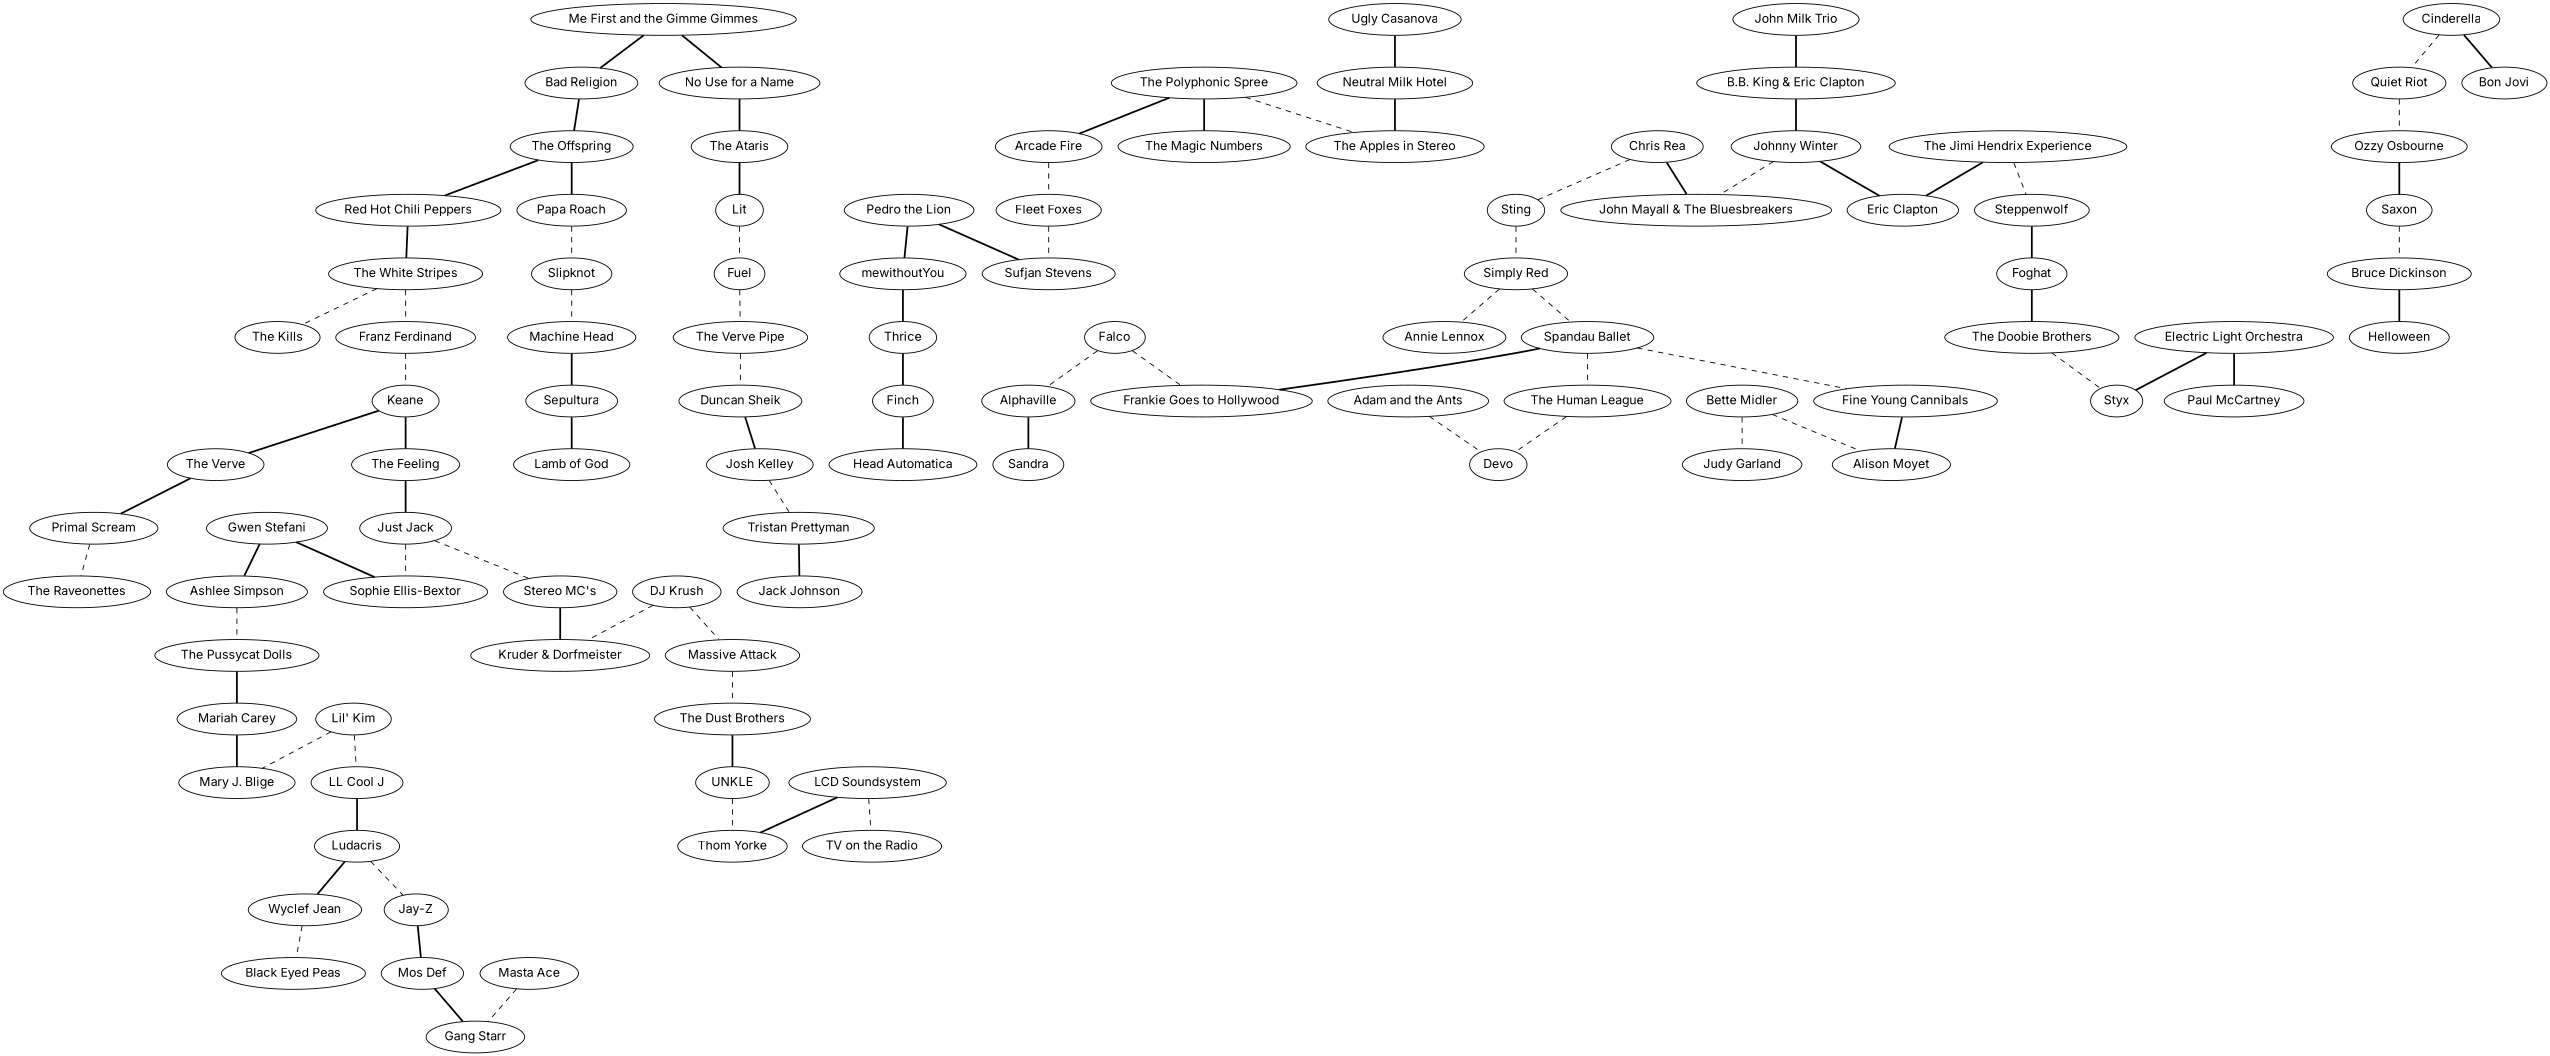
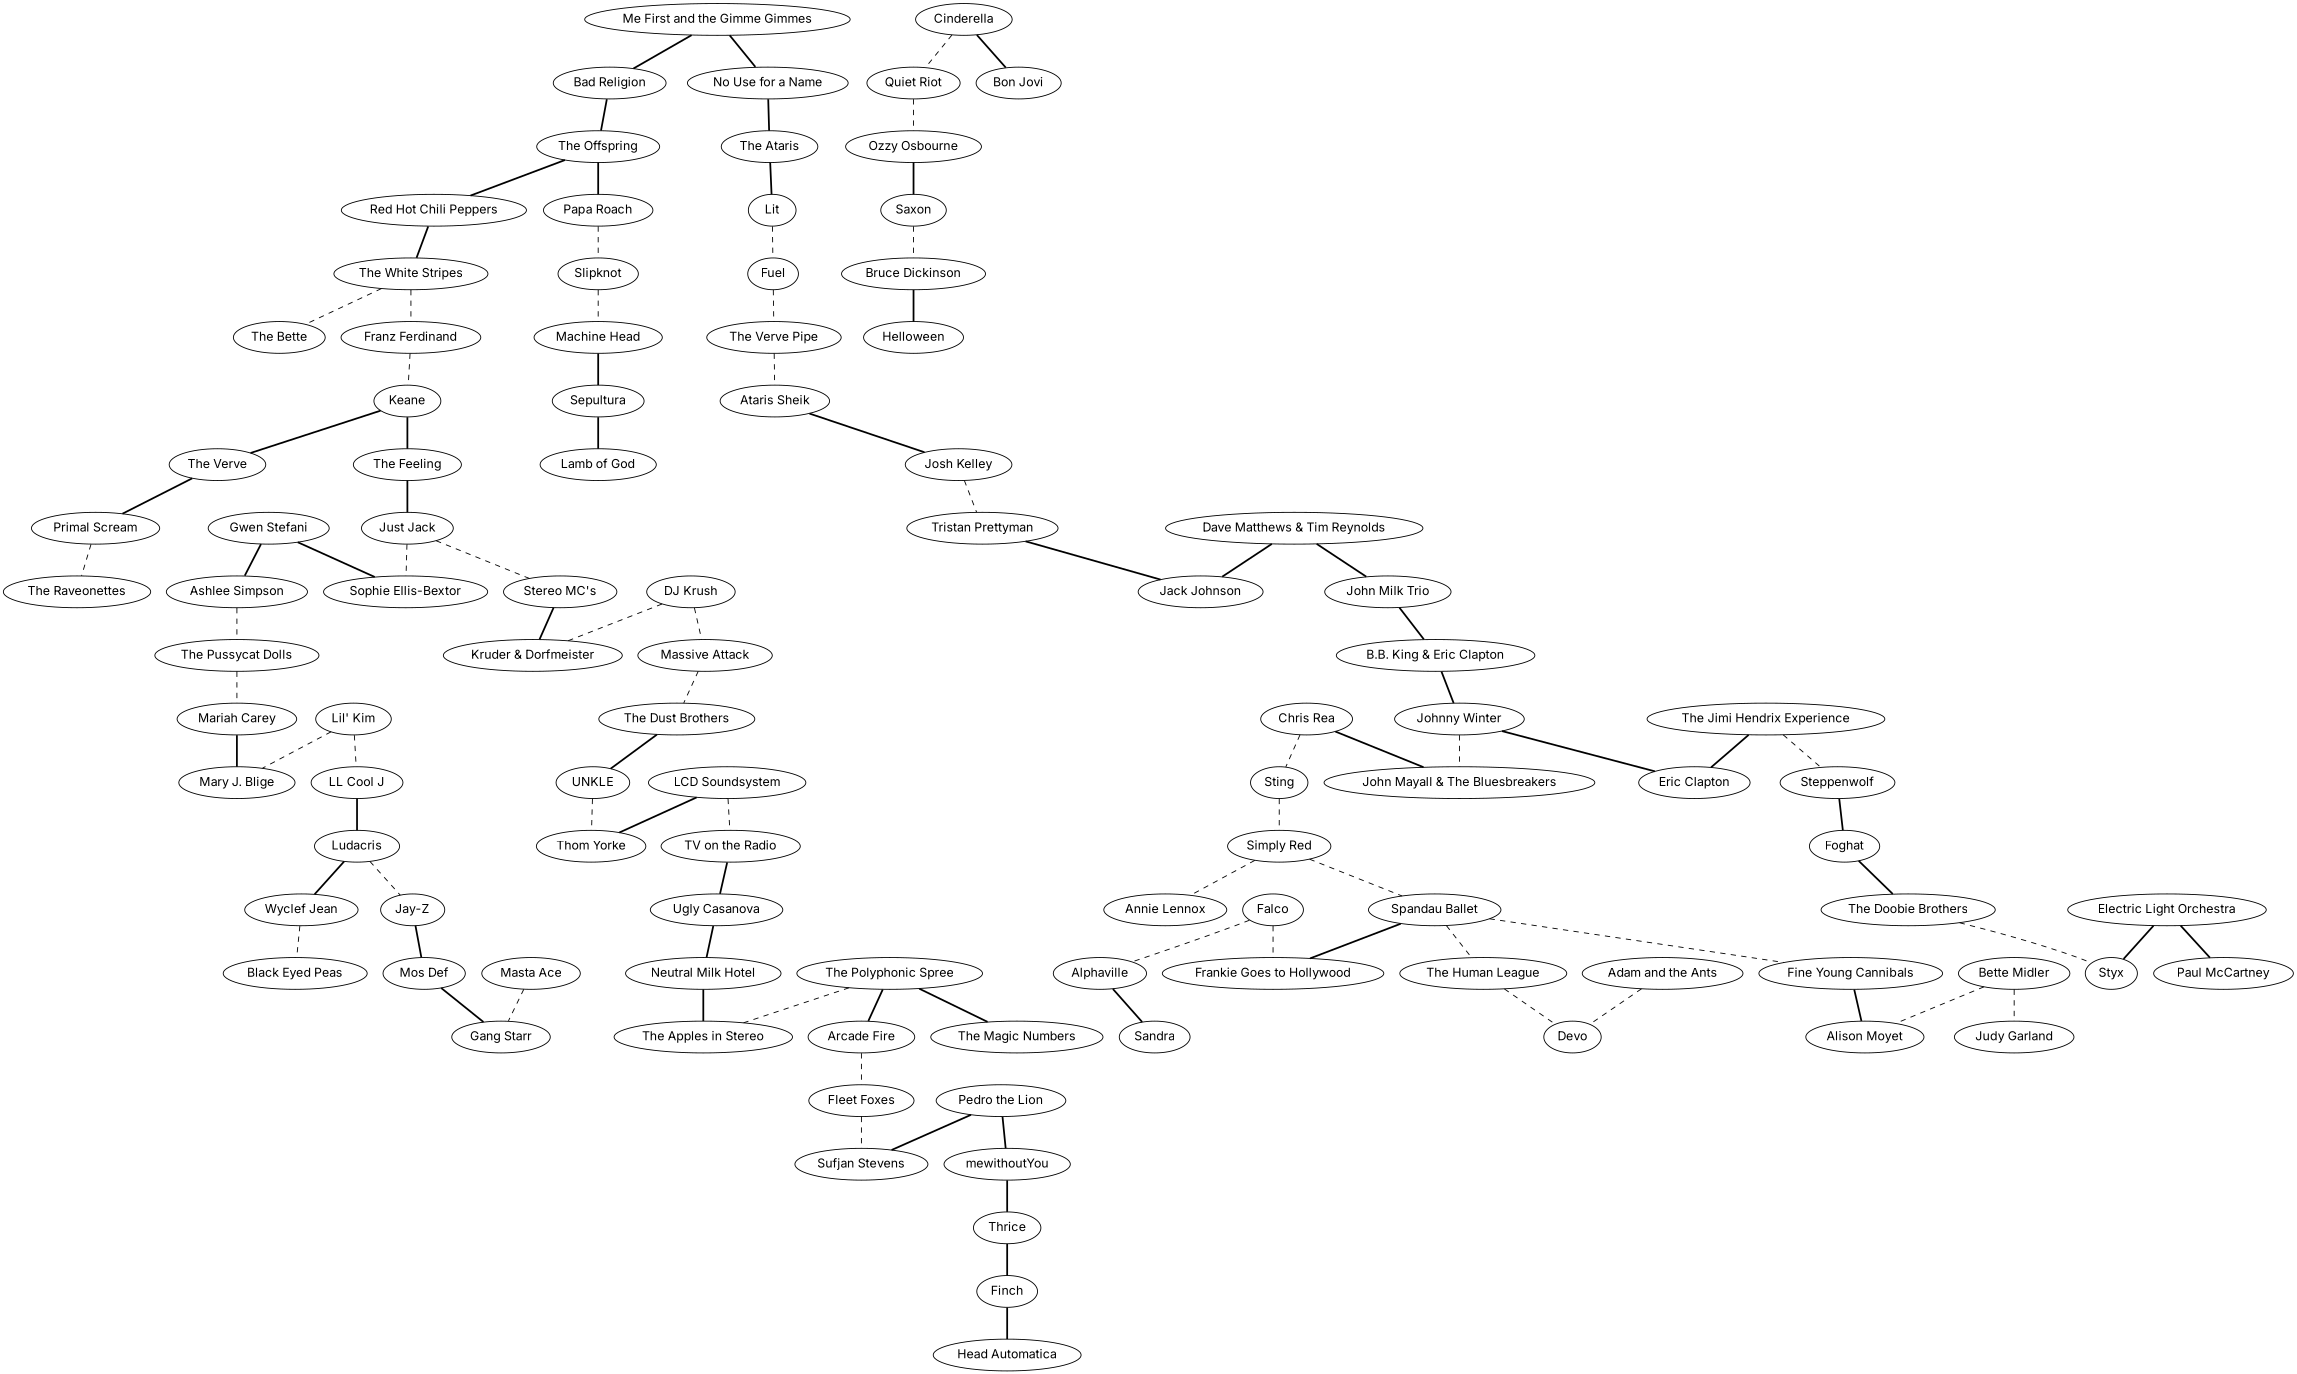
(278, 337) -> (279, 337)
(740, 401) -> (775, 401)
none -> (1294, 528)
(237, 687) -> (237, 687)
none -> (724, 878)
